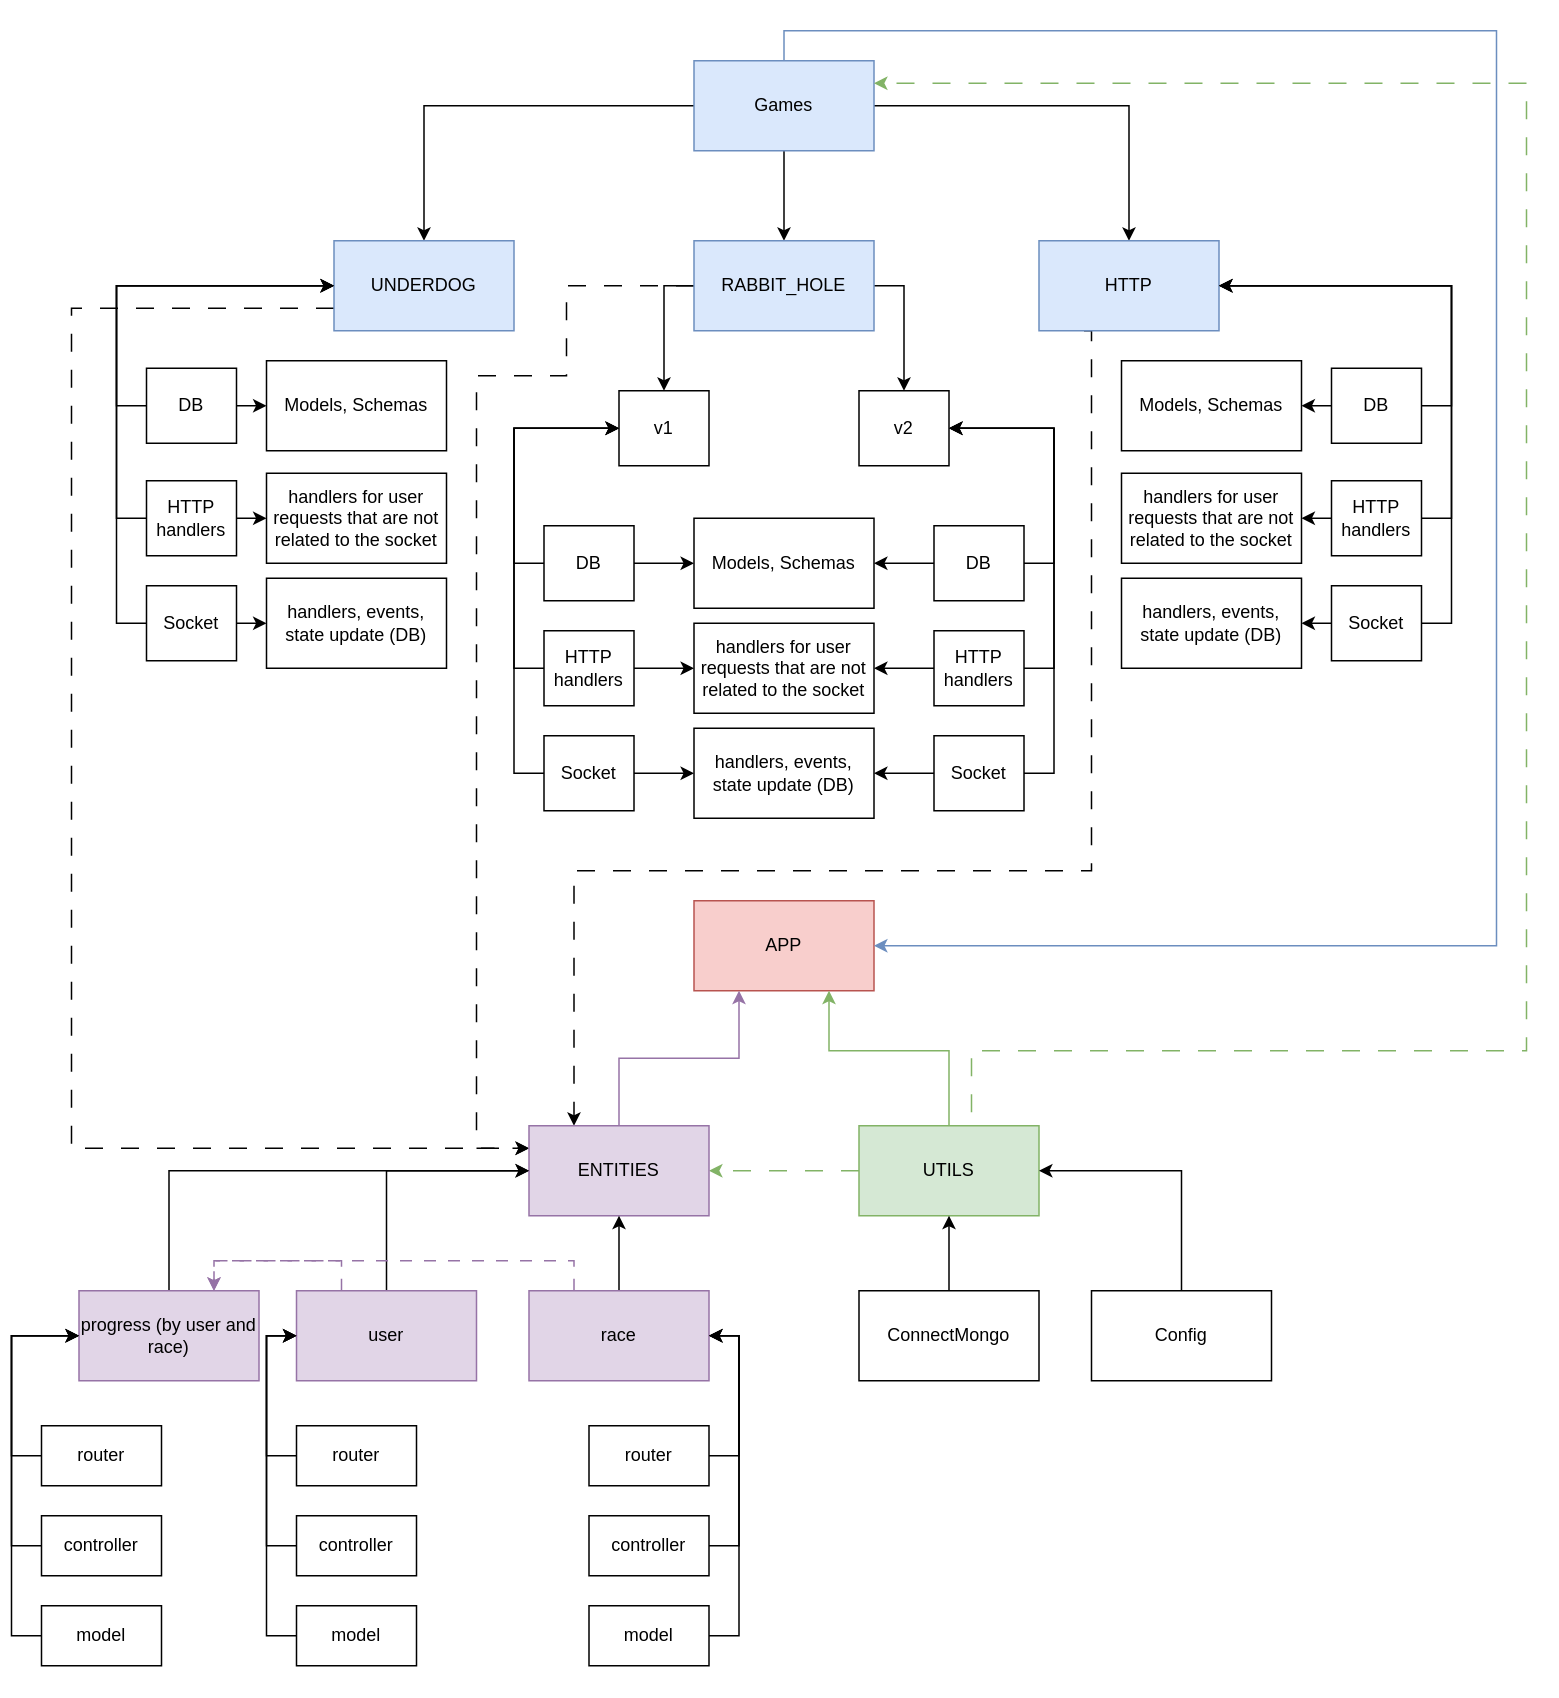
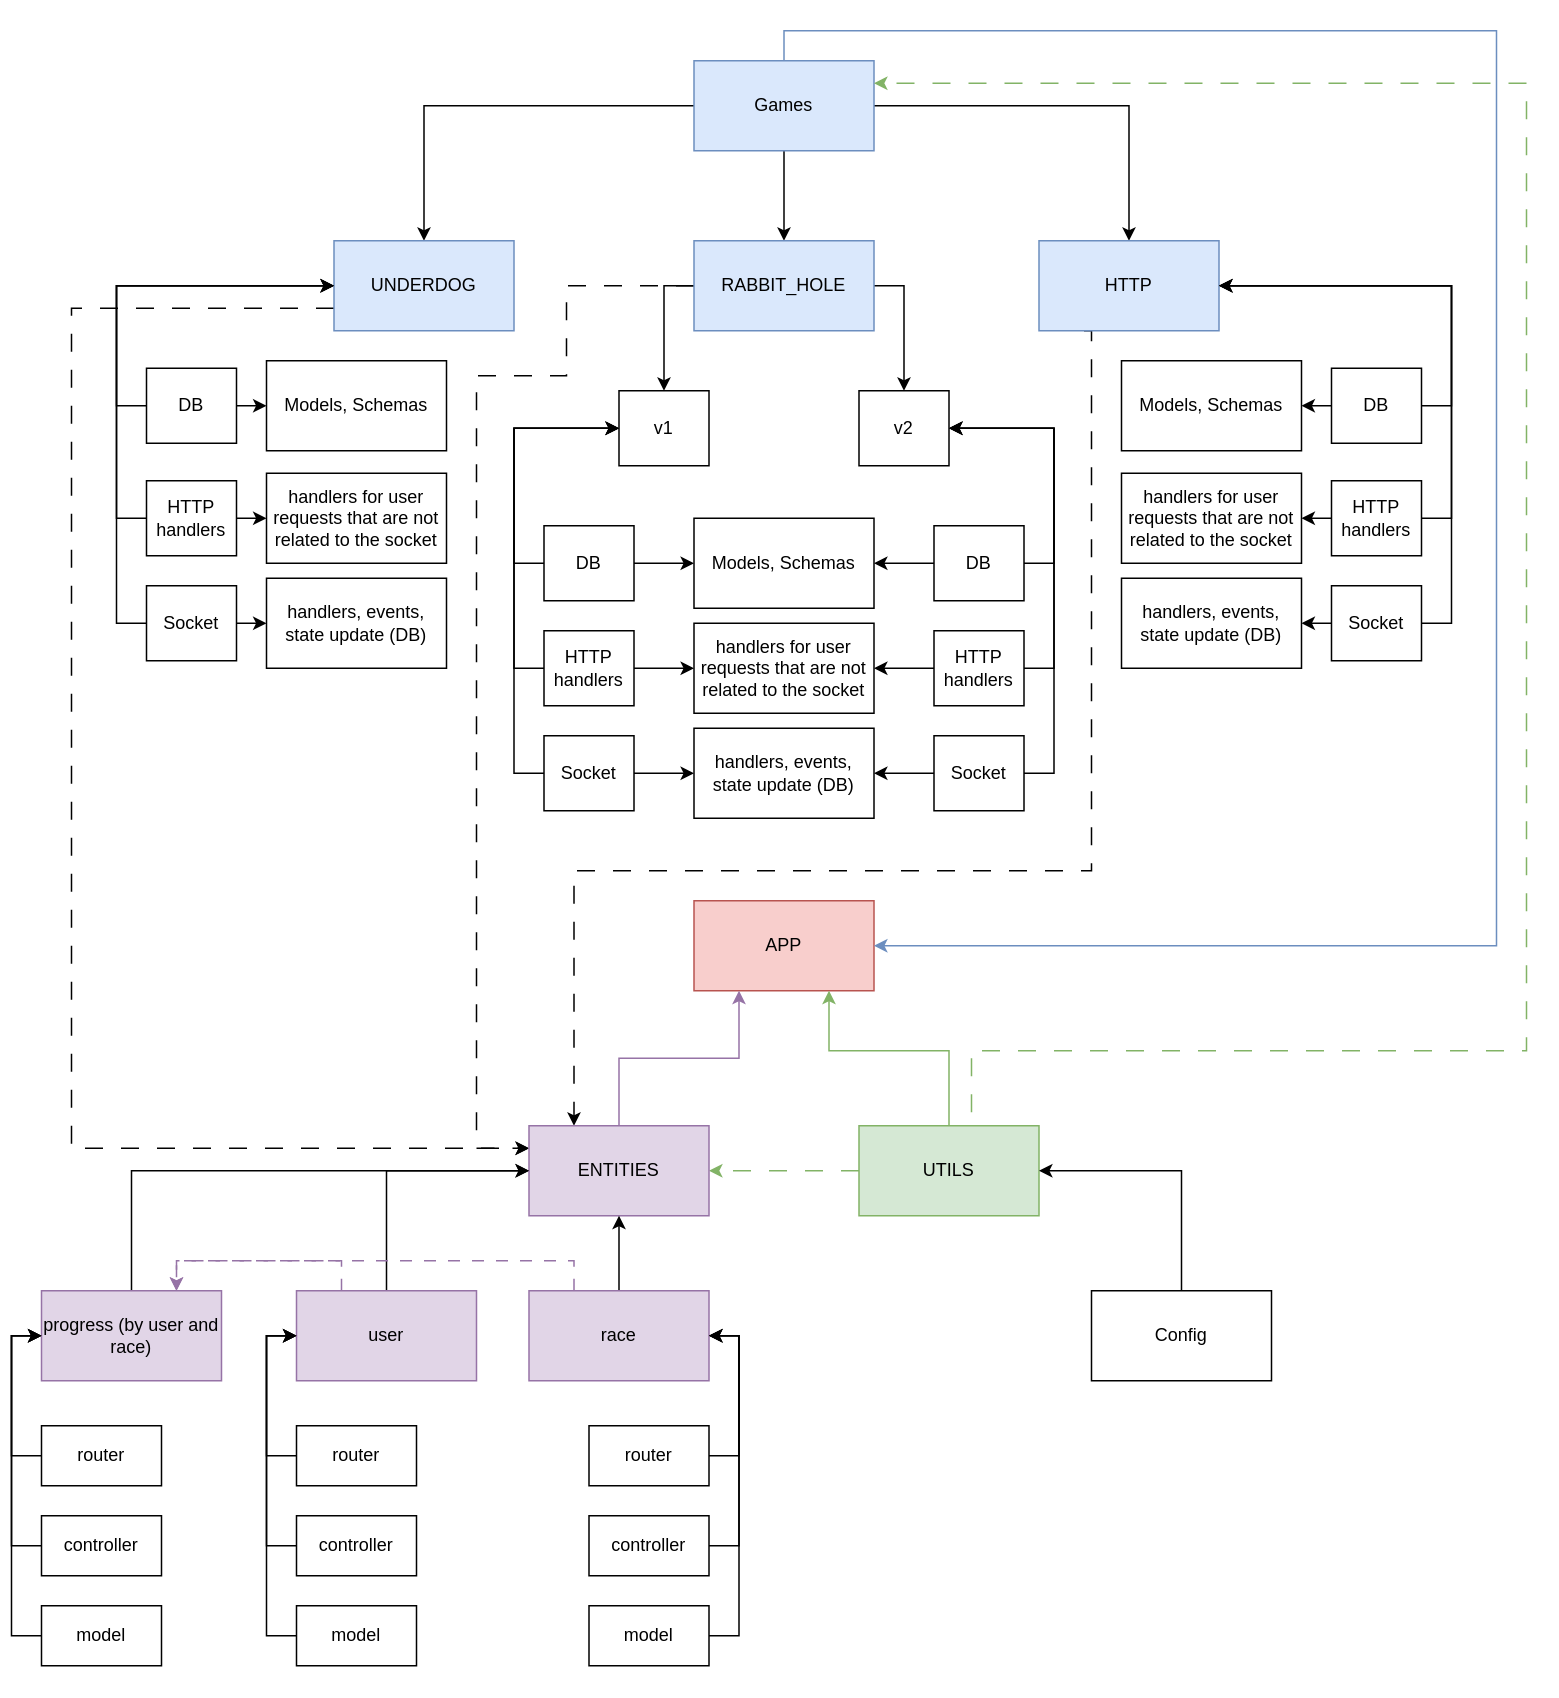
(949, 1259) -> none
(169, 1336) -> (131, 1336)
(949, 1336) -> none
